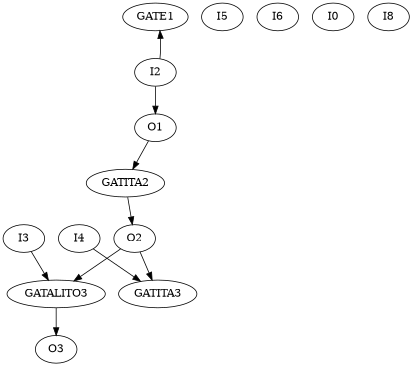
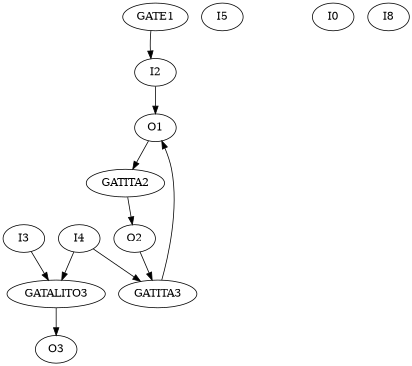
(278, 17) -> none
(161, 49) -> (150, 41)
none -> (174, 214)
(101, 263) -> (69, 262)
